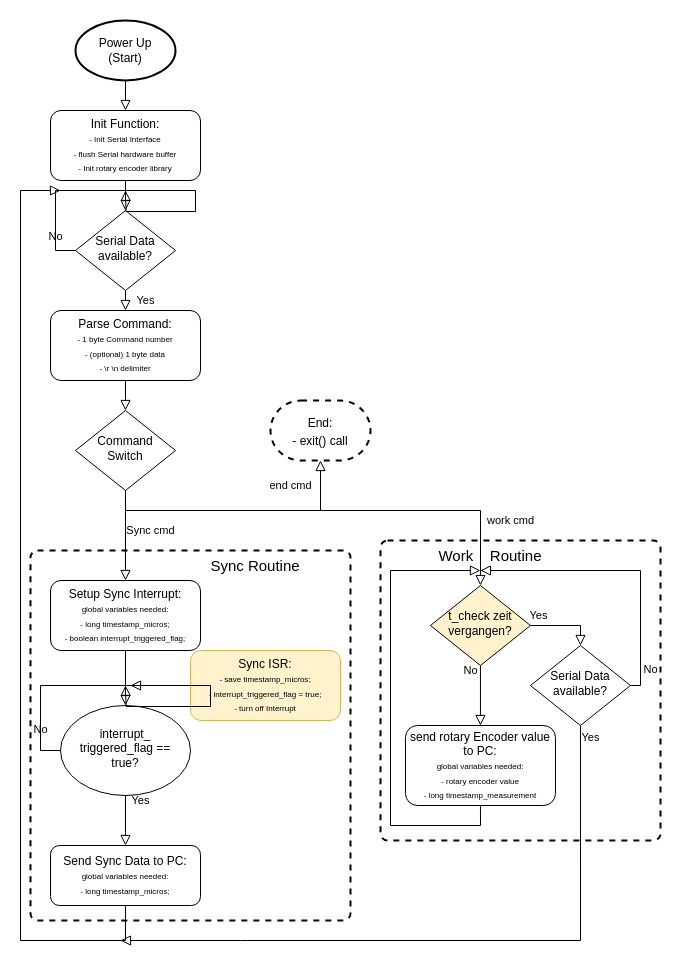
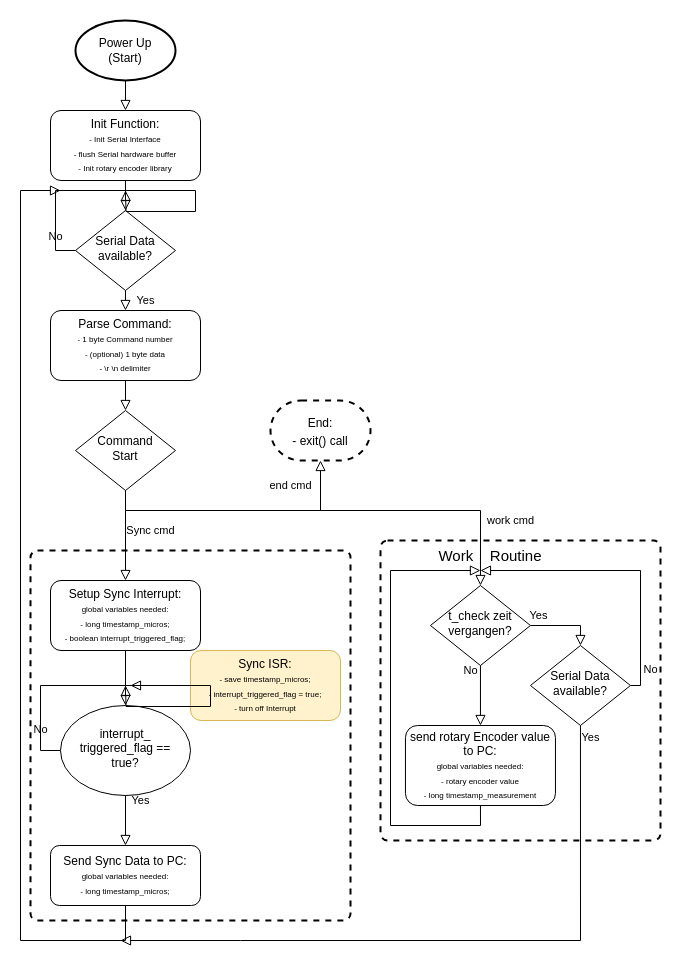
(126, 449) -> (126, 449)
(256, 566) -> none
(480, 626) -> (480, 626)
